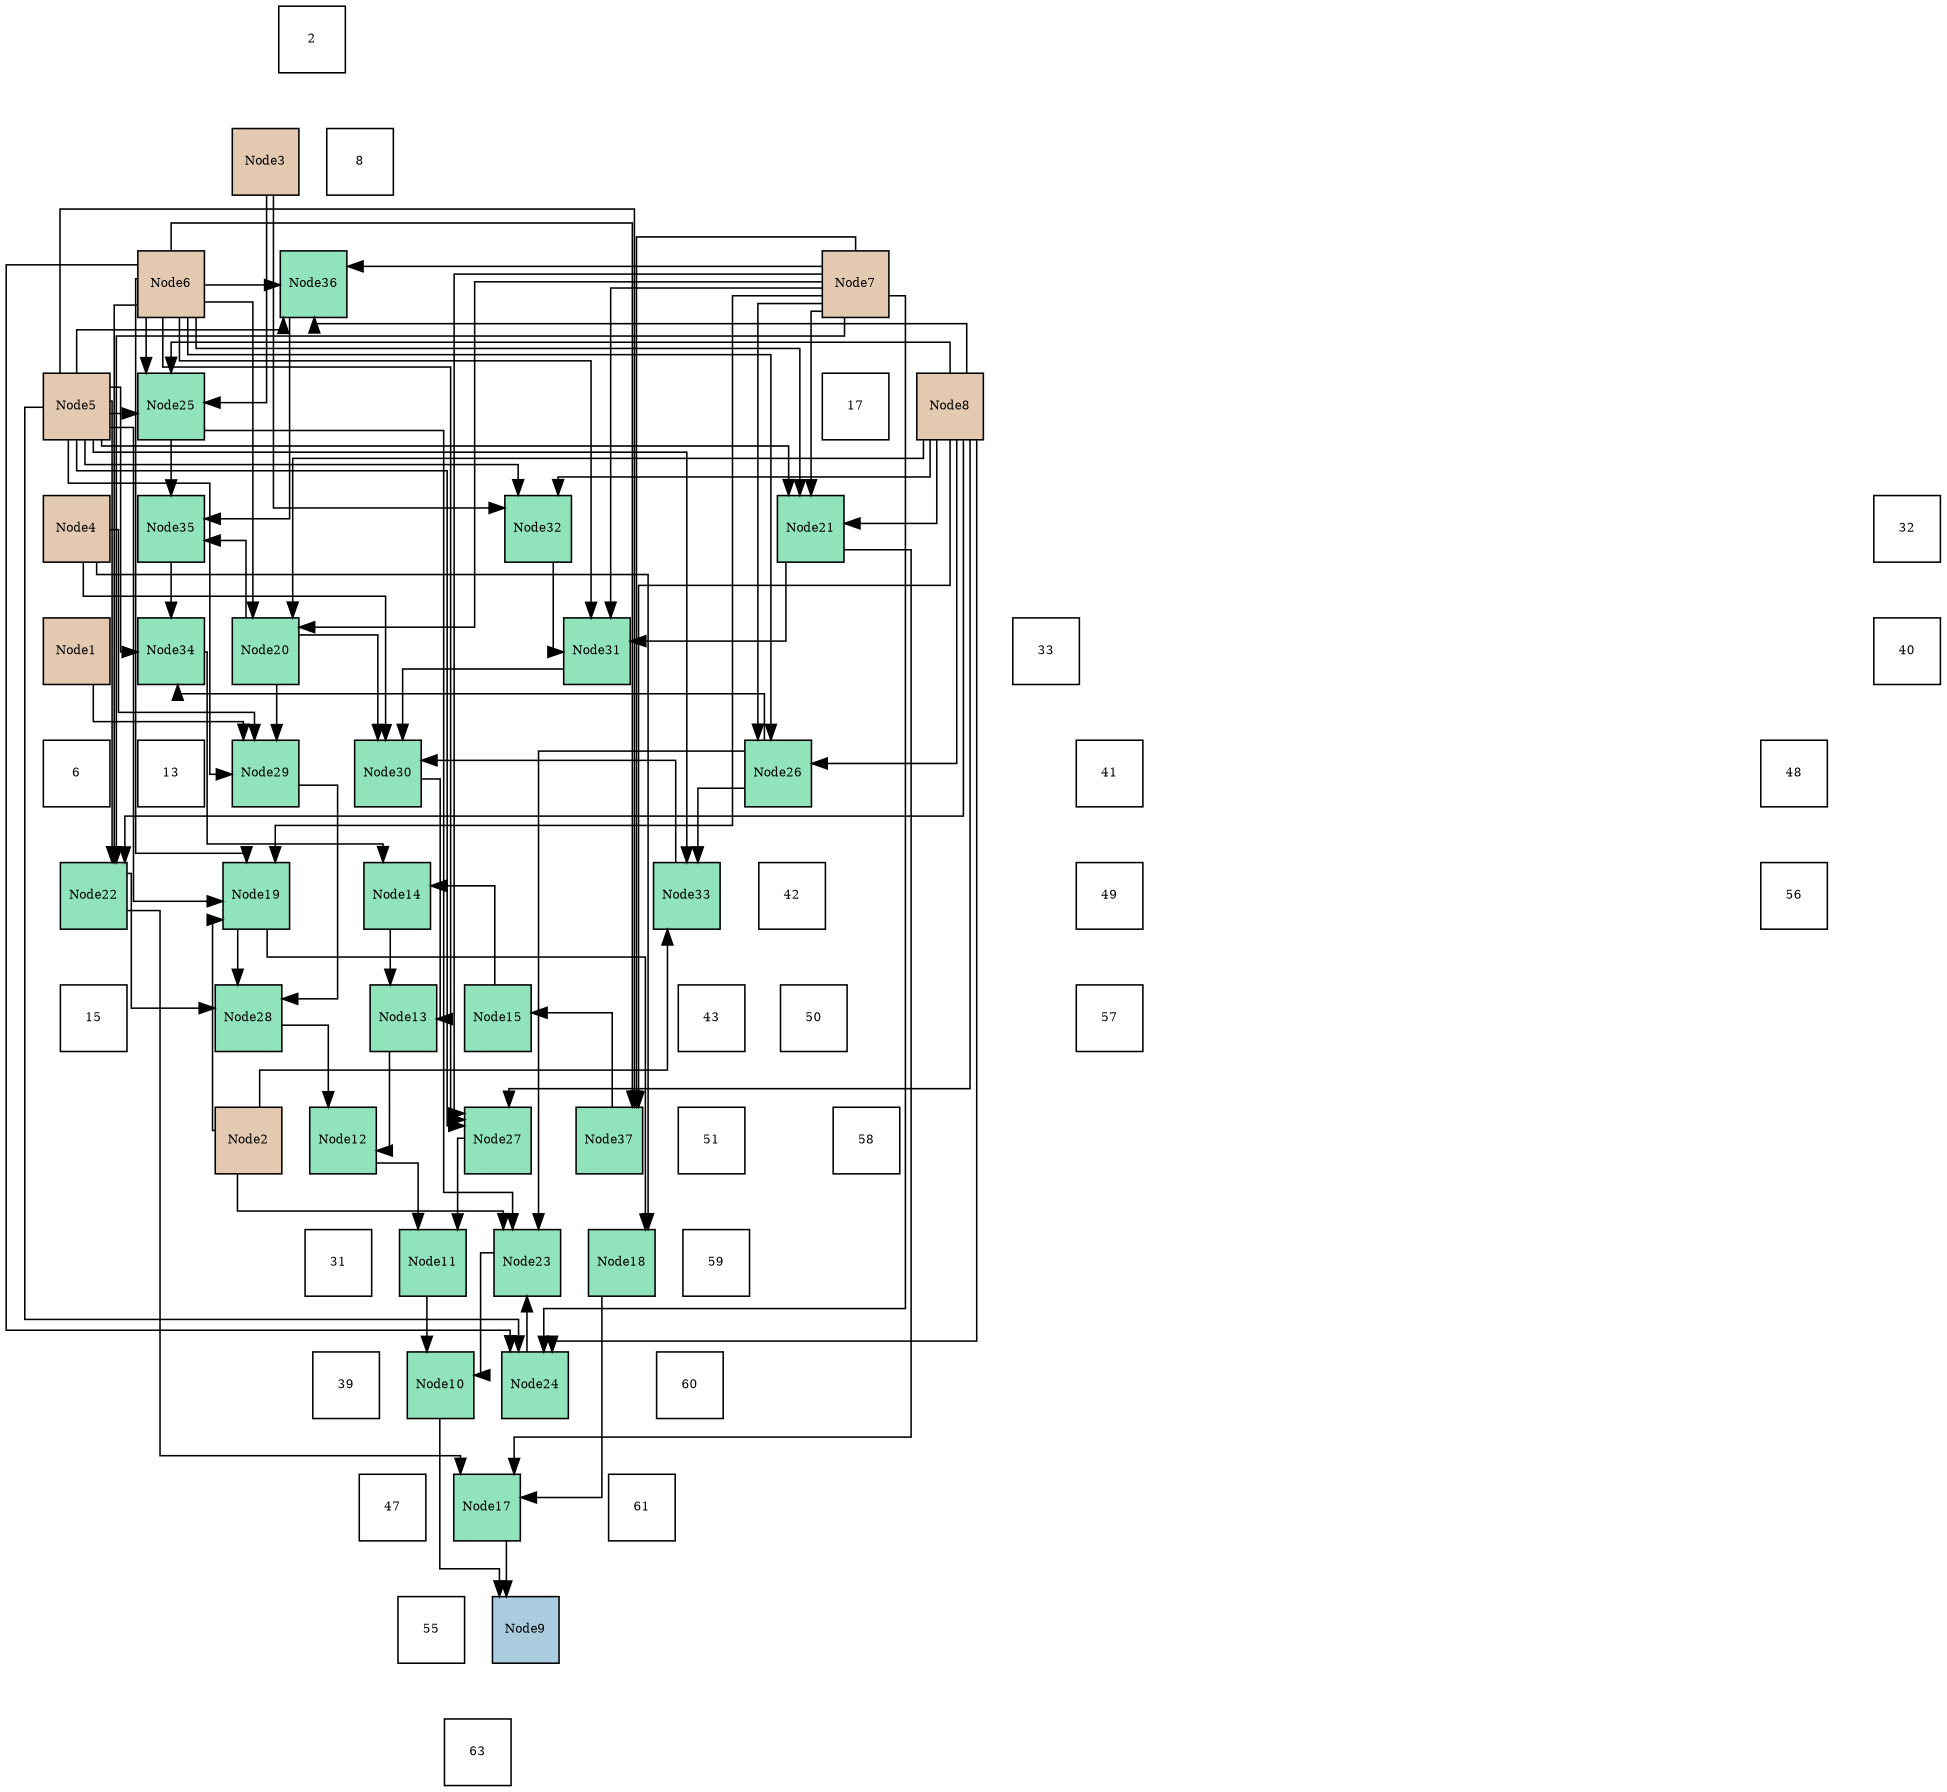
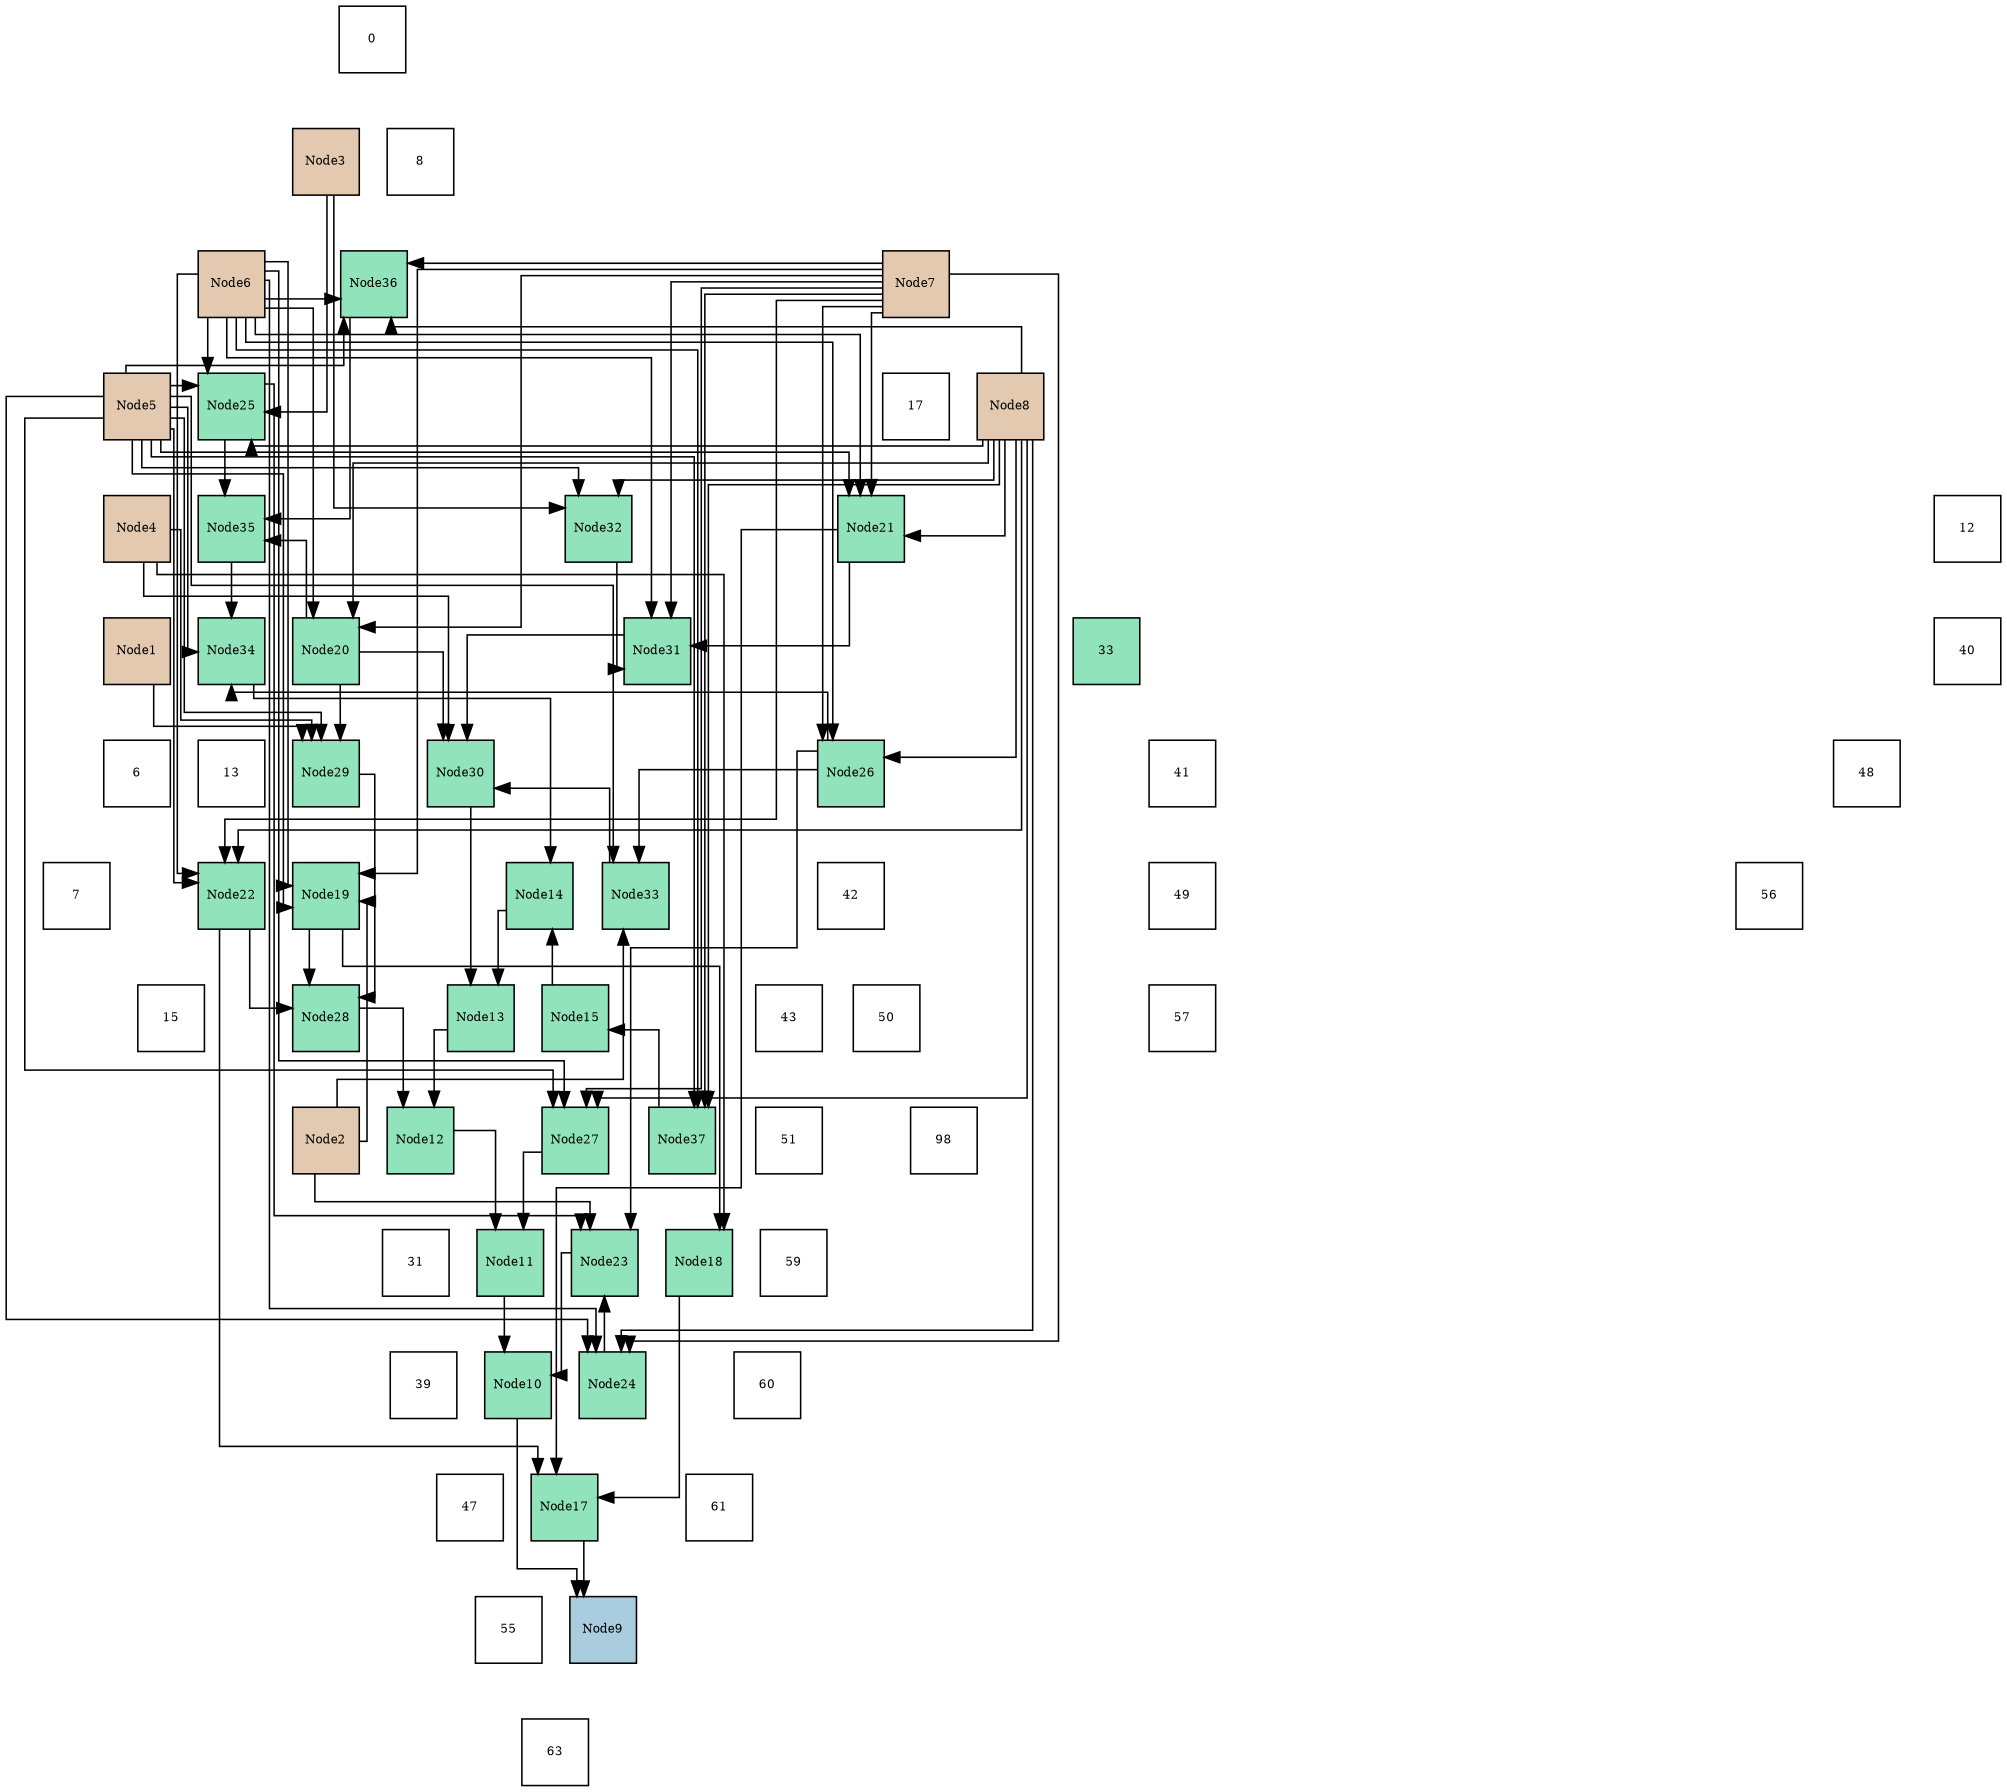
(312, 39) -> (372, 39)
(1907, 529) -> (1968, 529)
(1046, 651) -> (1106, 651)
none -> (77, 896)
(866, 1141) -> (944, 1141)
